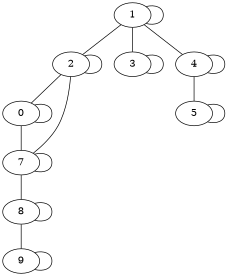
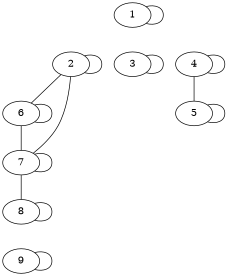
(102, 40) -> none
(133, 40) -> none
(163, 40) -> none
(21, 113) -> (21, 113)
(21, 237) -> none
